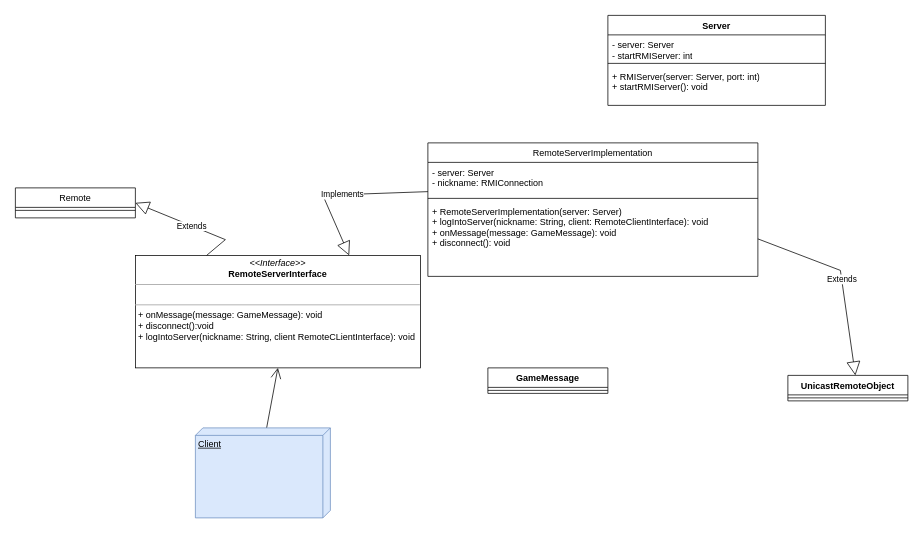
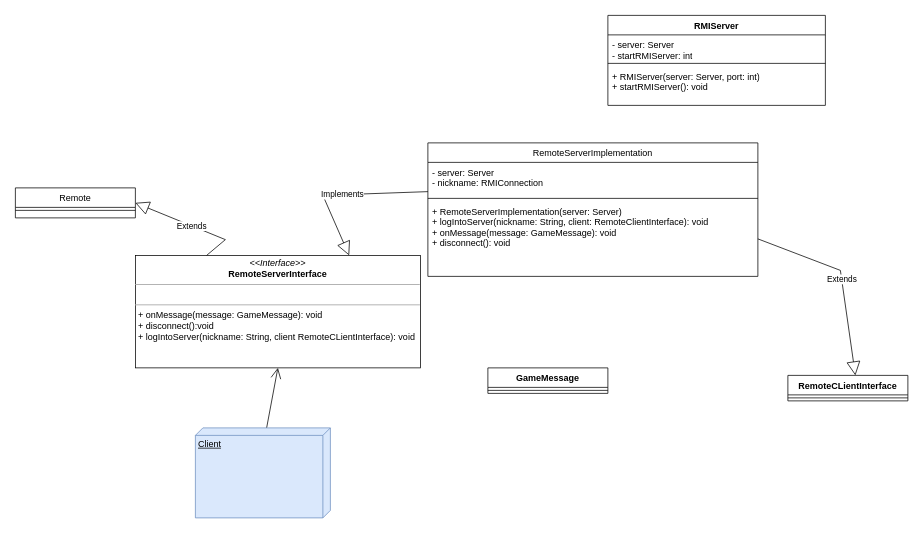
(717, 26) -> (717, 26)
(848, 386) -> (848, 386)
